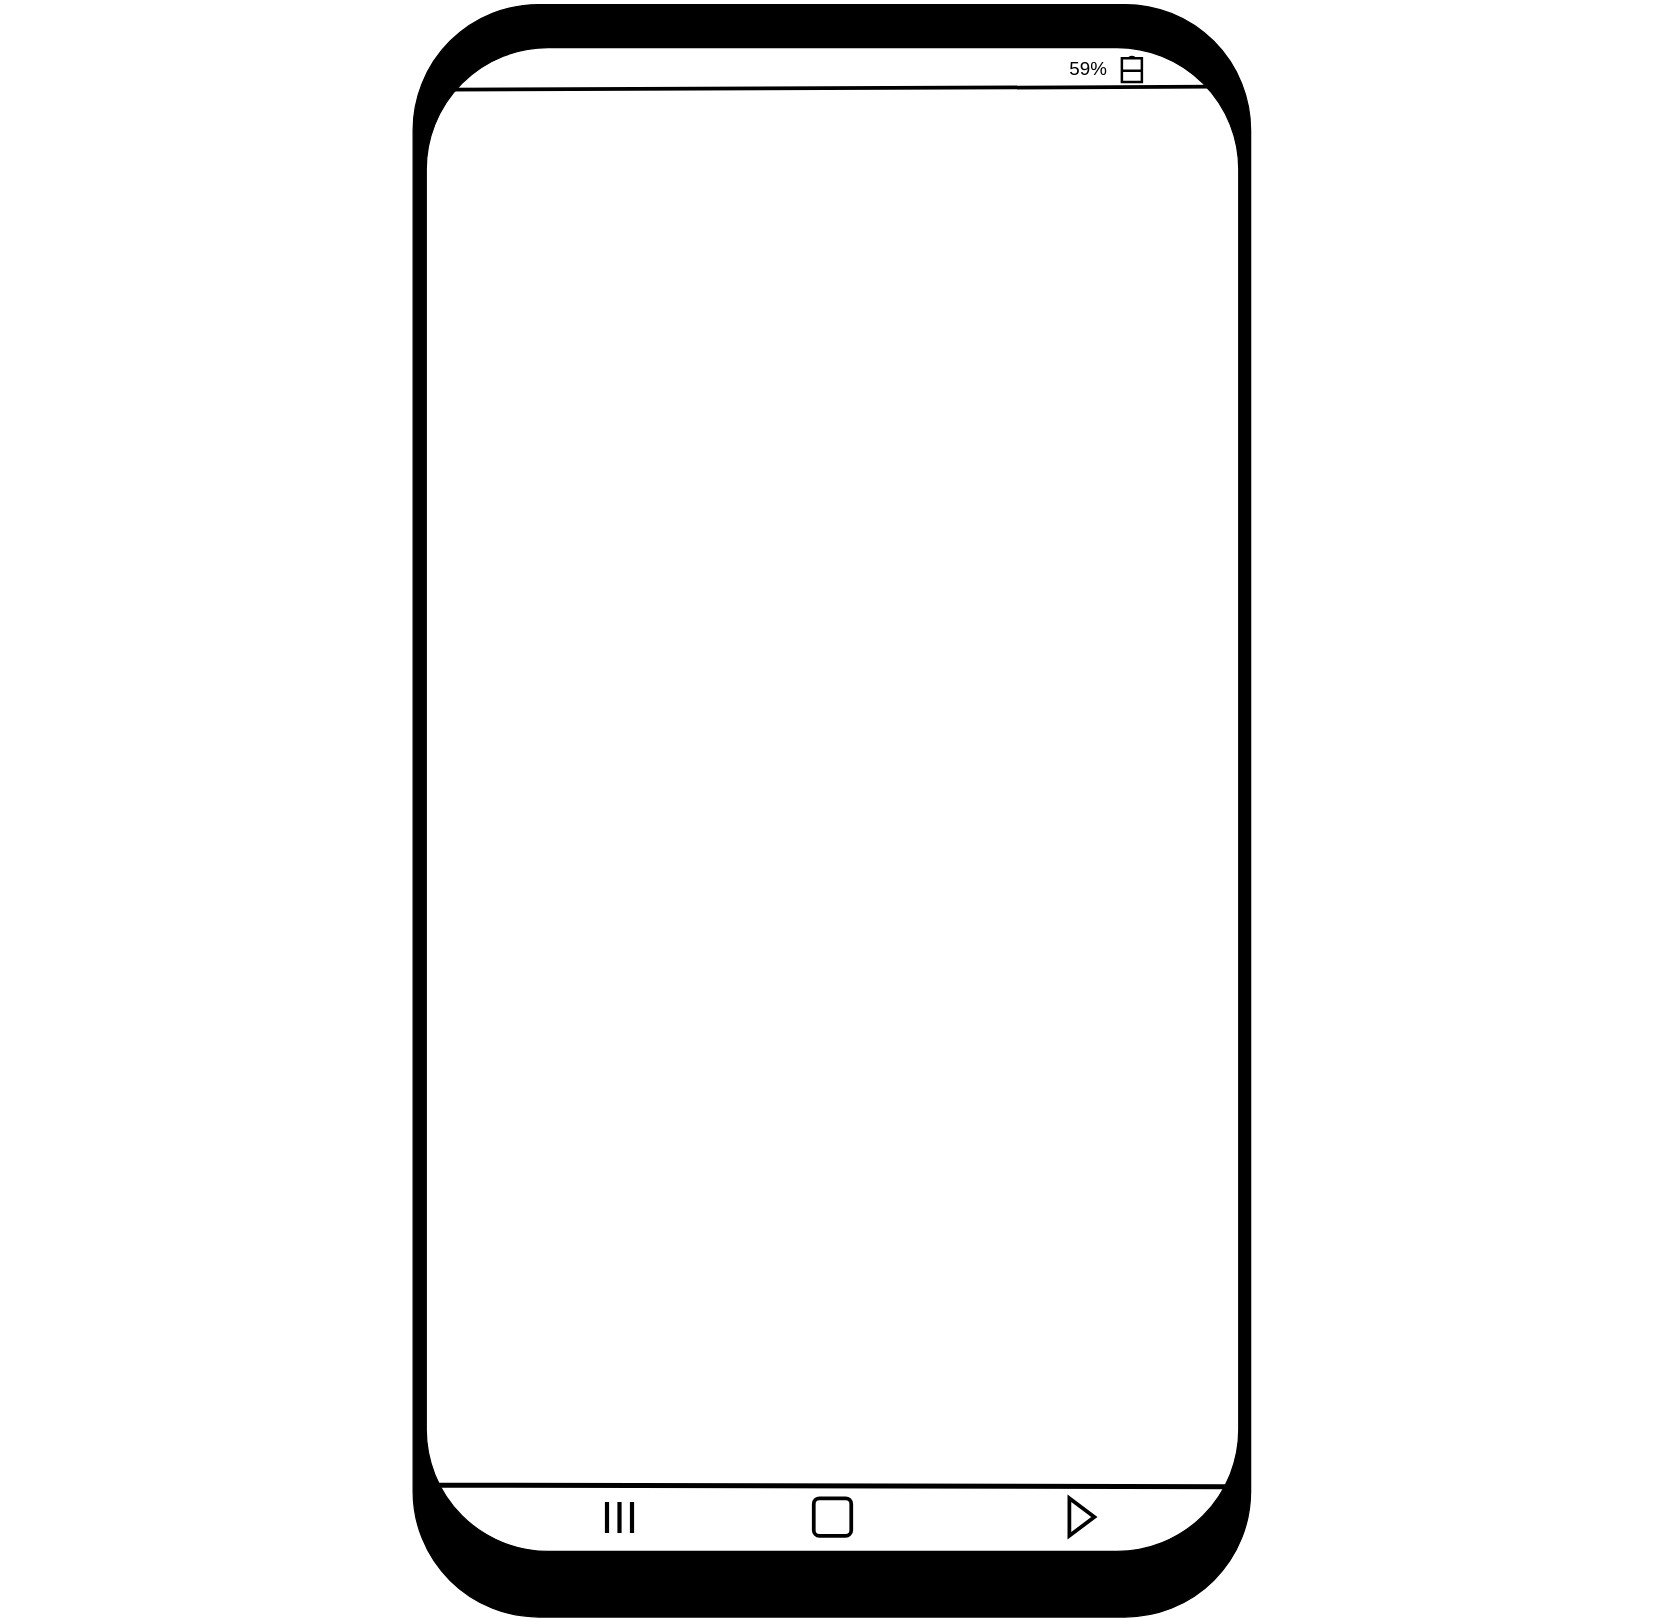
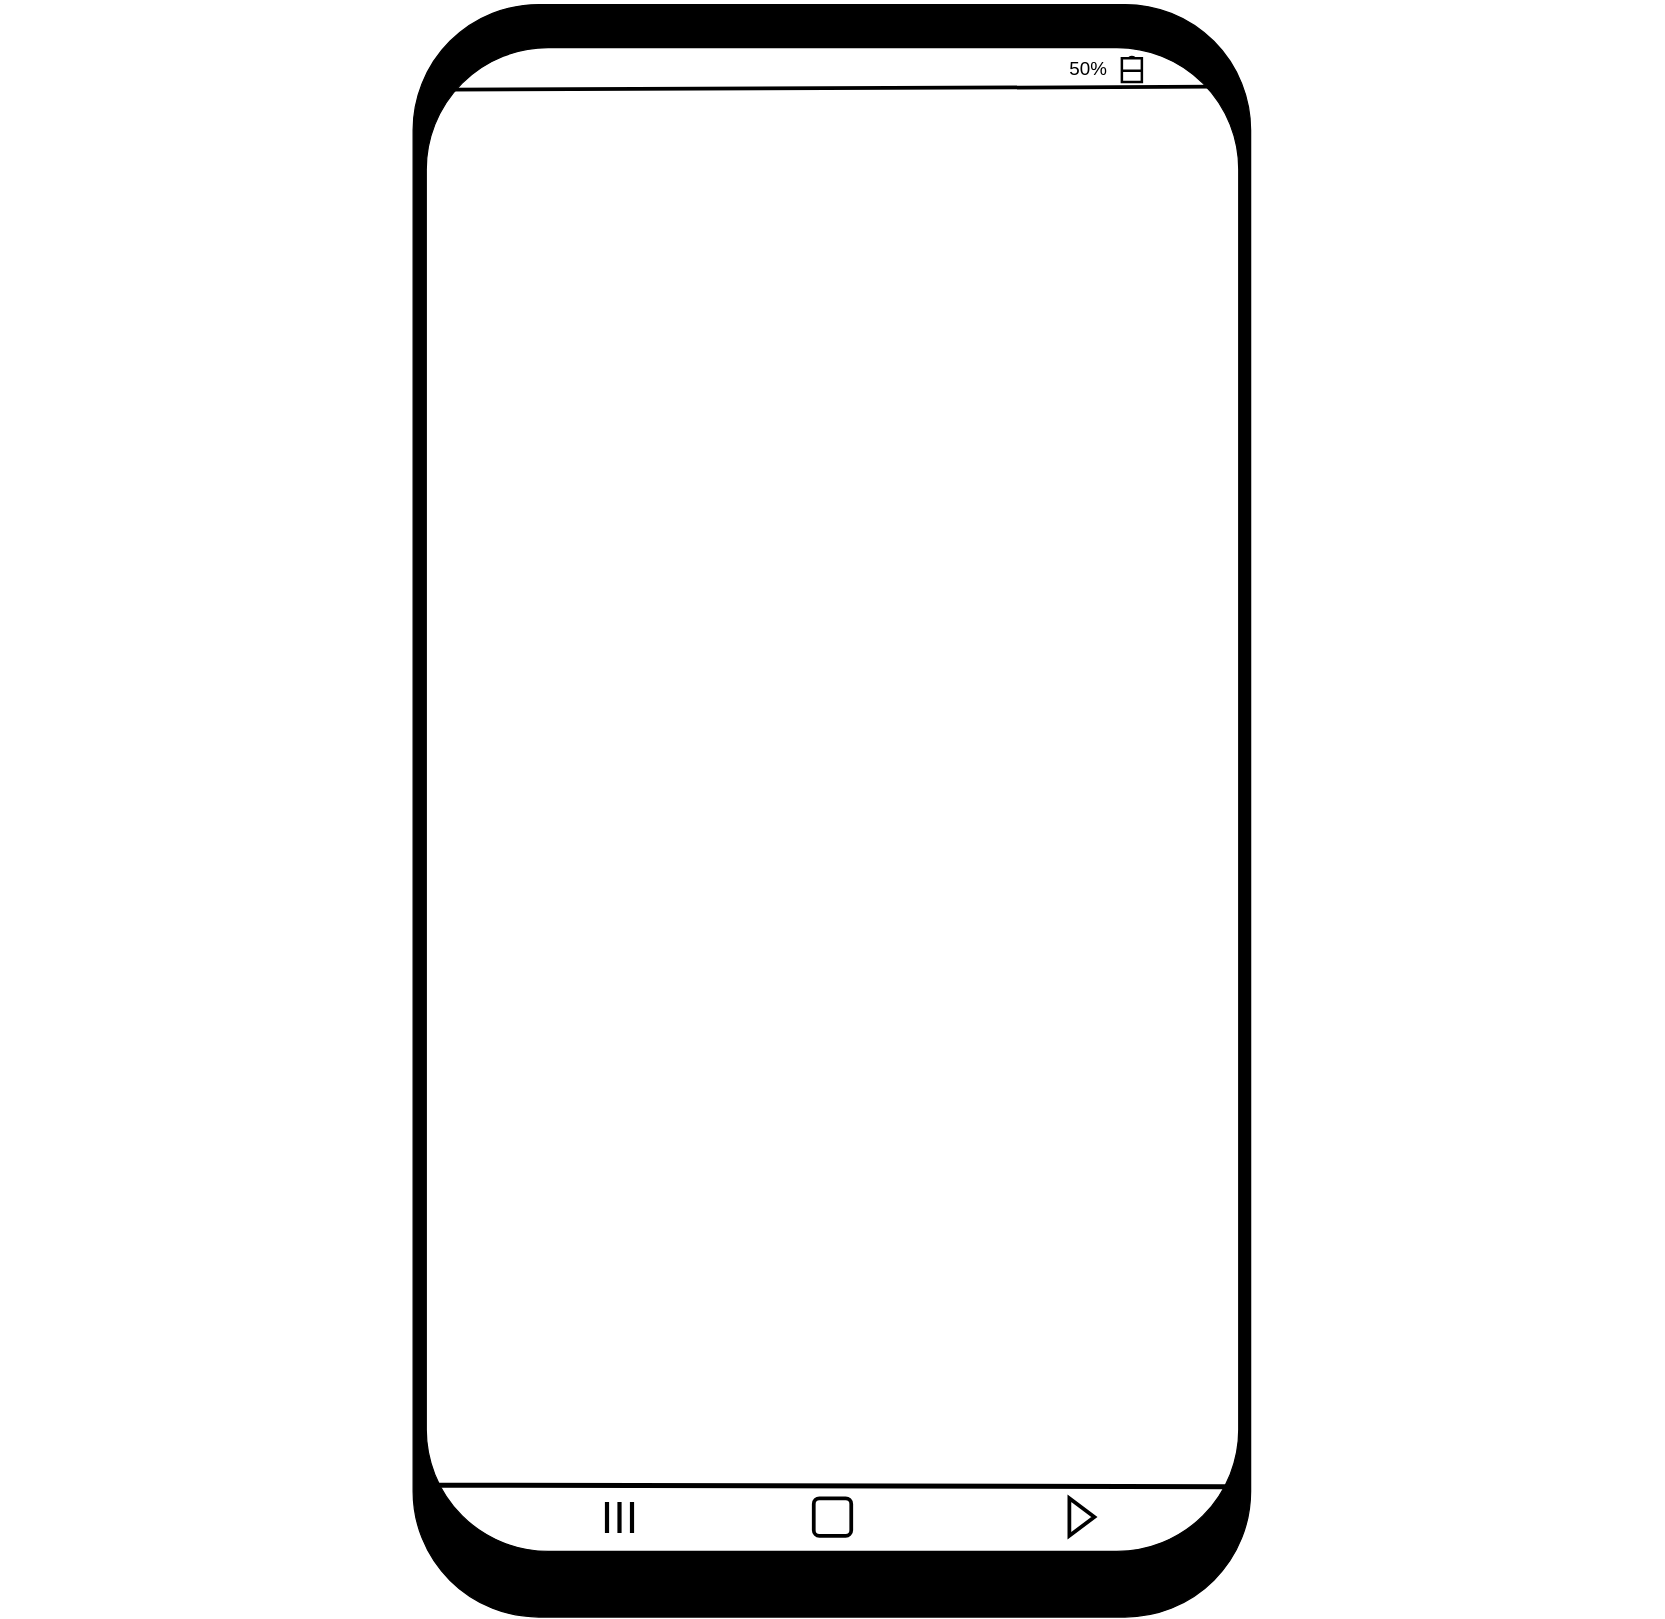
(1089, 69) -> (1089, 69)
